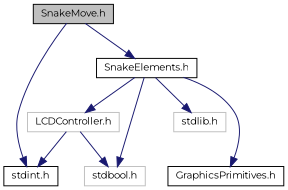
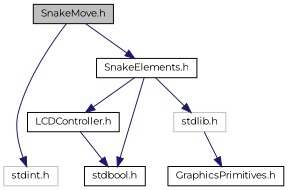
(230, 106) -> (211, 145)
(73, 122) -> (73, 122)
(55, 145) -> none
(31, 176) -> (31, 176)
(115, 176) -> (115, 176)
